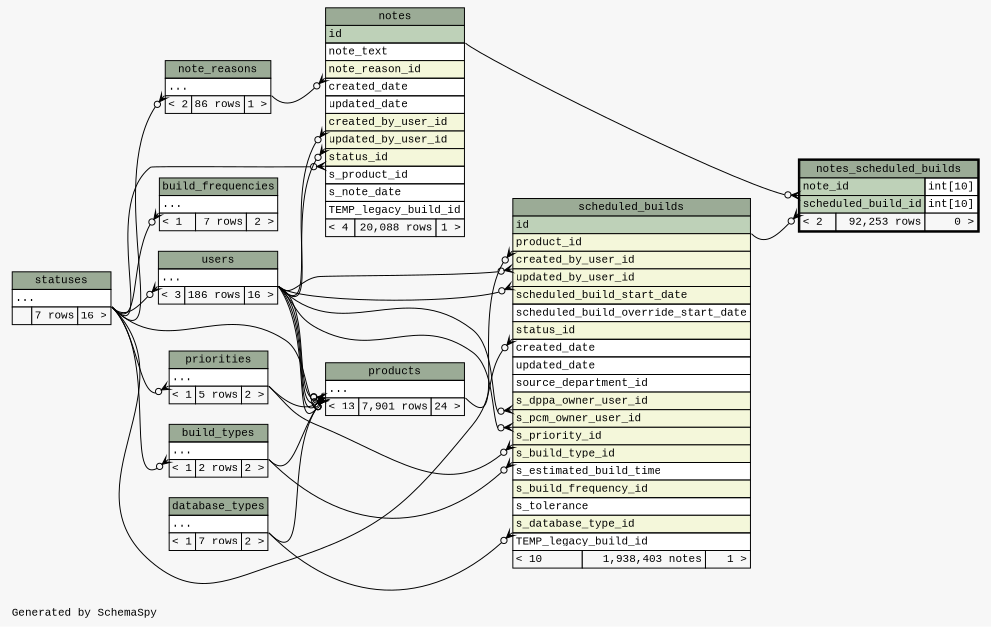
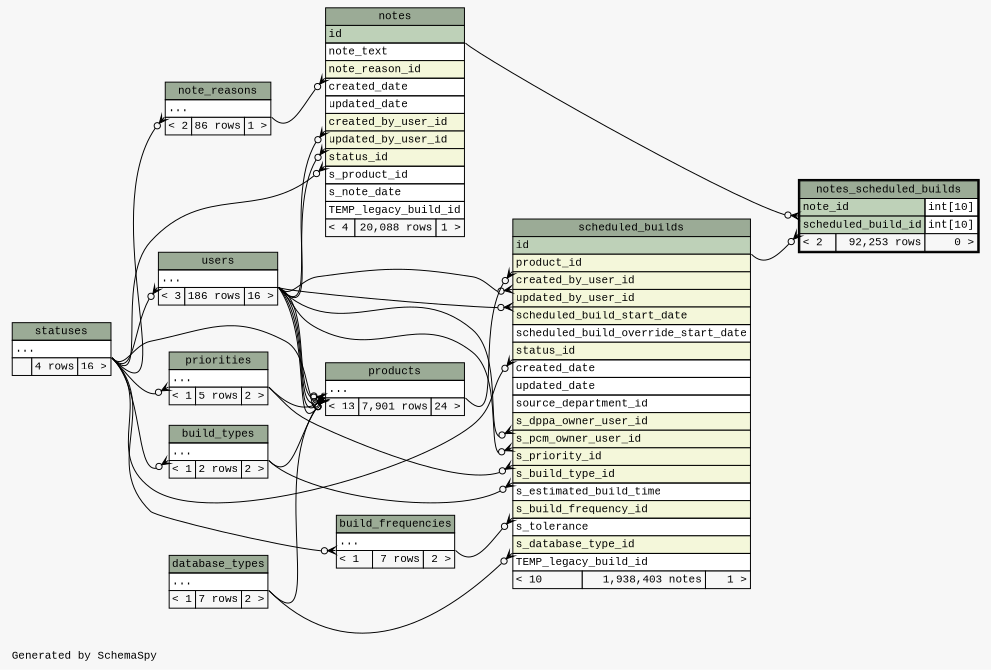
(55, 315) -> (55, 366)
none -> (482, 551)
